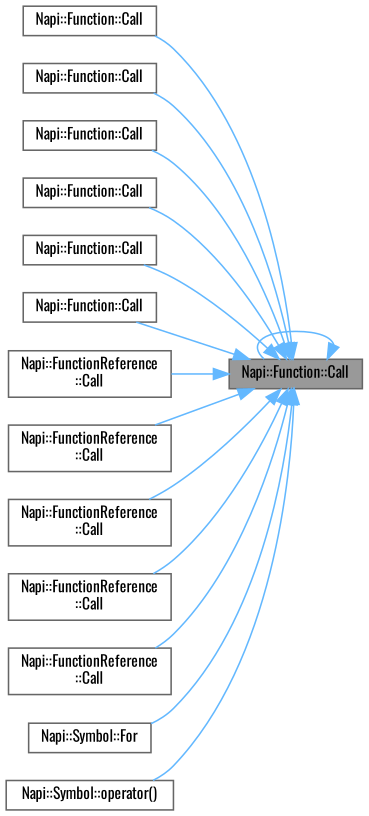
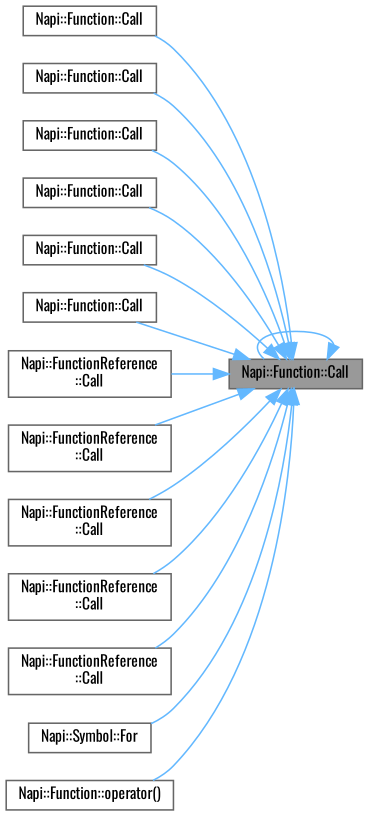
(90, 795) -> (90, 795)
